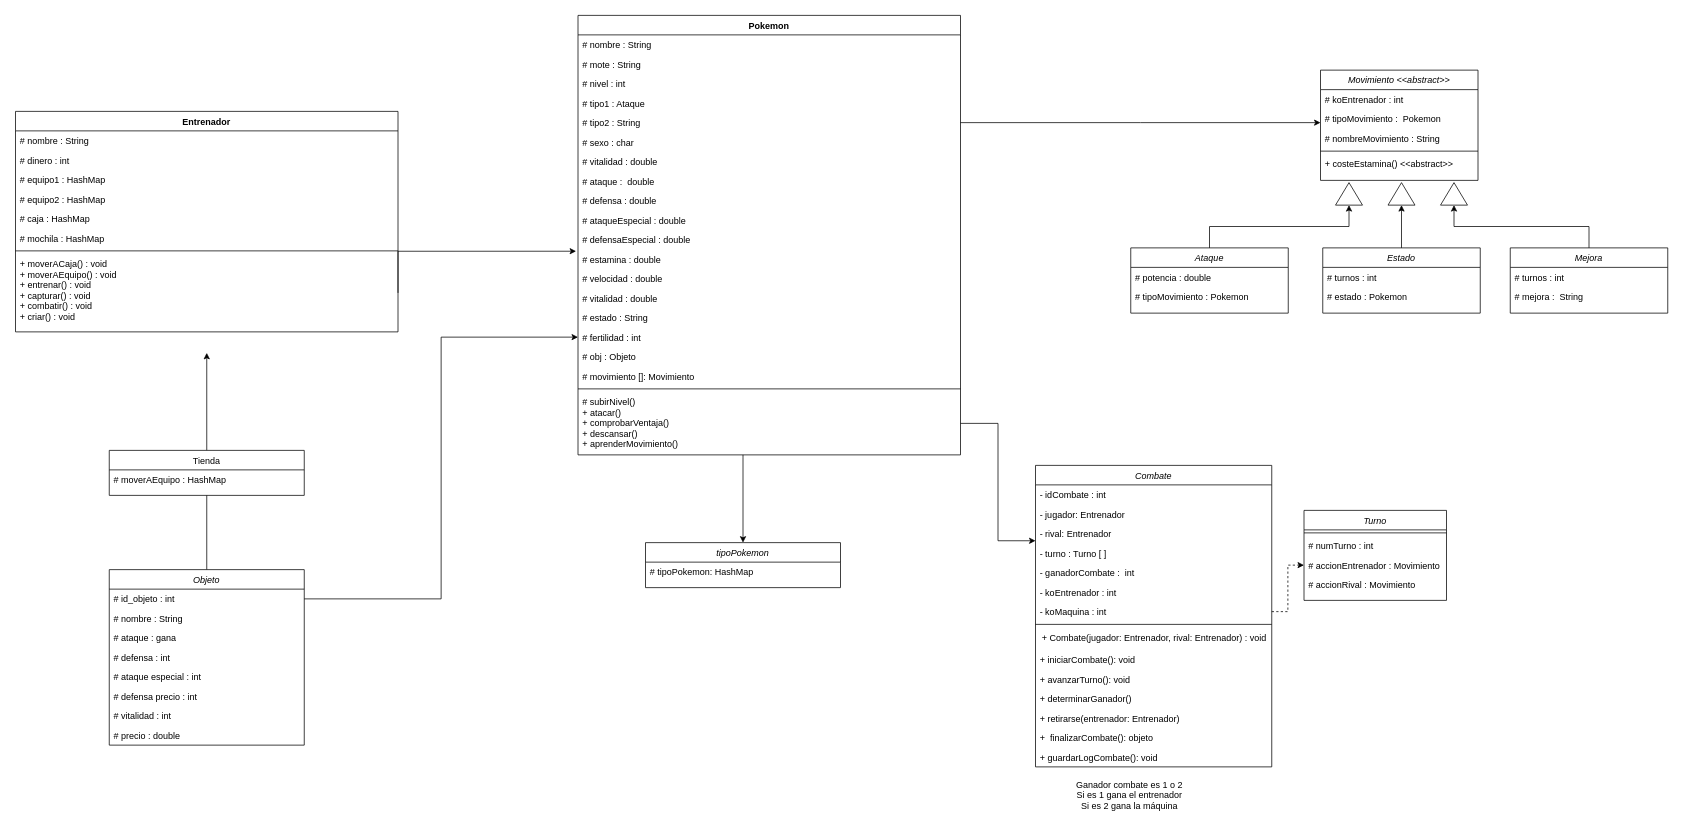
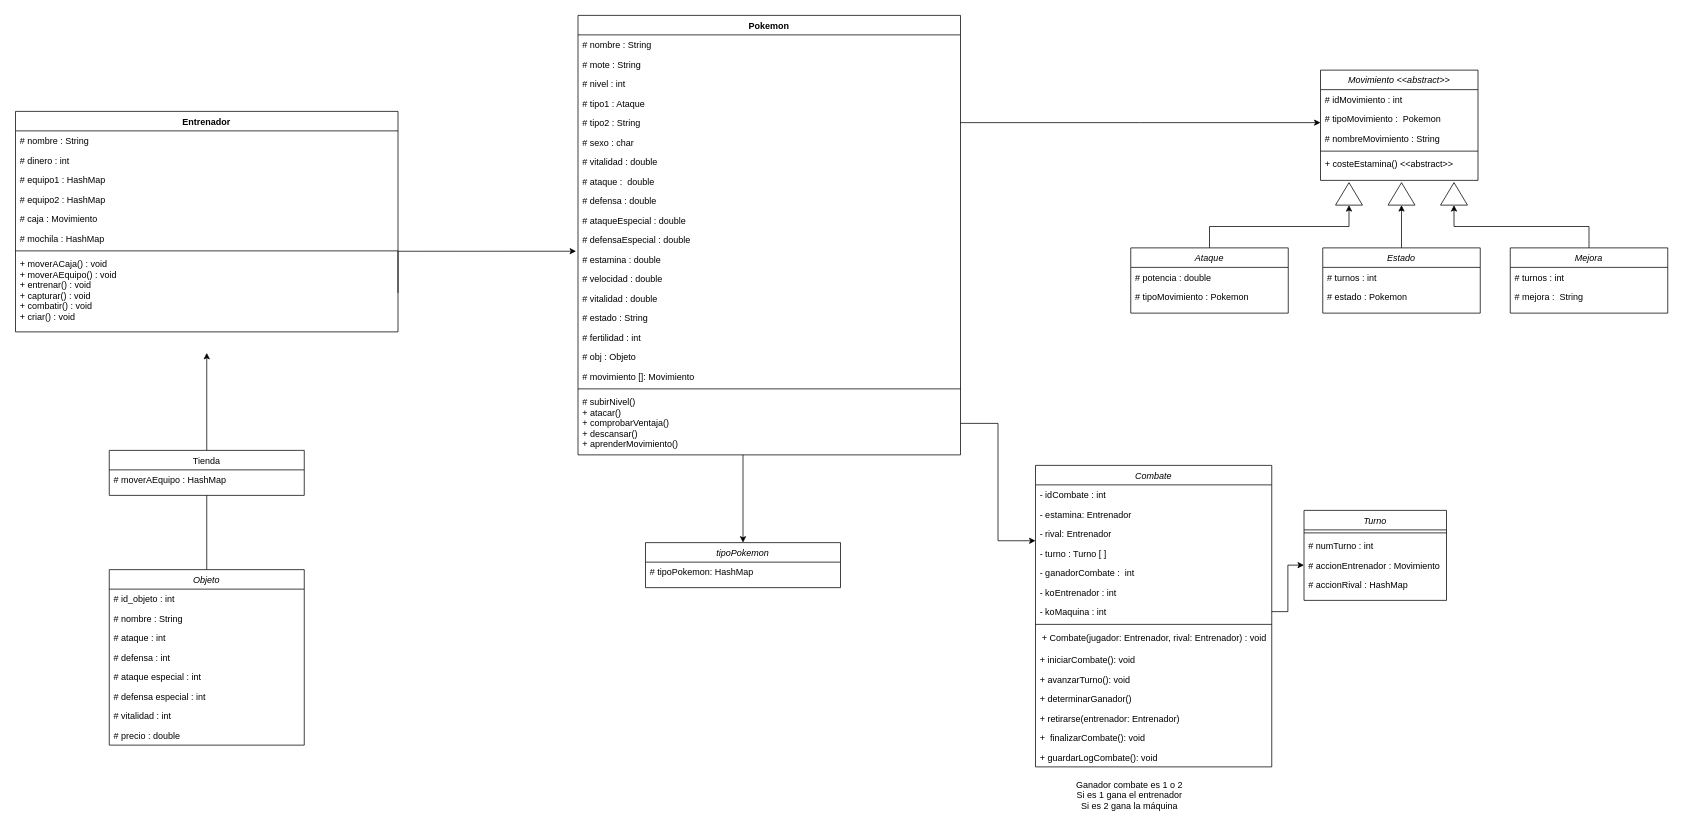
(1369, 100) -> (1366, 100)
(55, 219) -> (60, 219)
(1089, 515) -> (1090, 515)
(1363, 585) -> (1358, 585)
(1288, 591) -> (1288, 591)
(441, 599) -> none
(146, 638) -> (143, 638)
(161, 697) -> (164, 697)
(1106, 738) -> (1099, 738)
